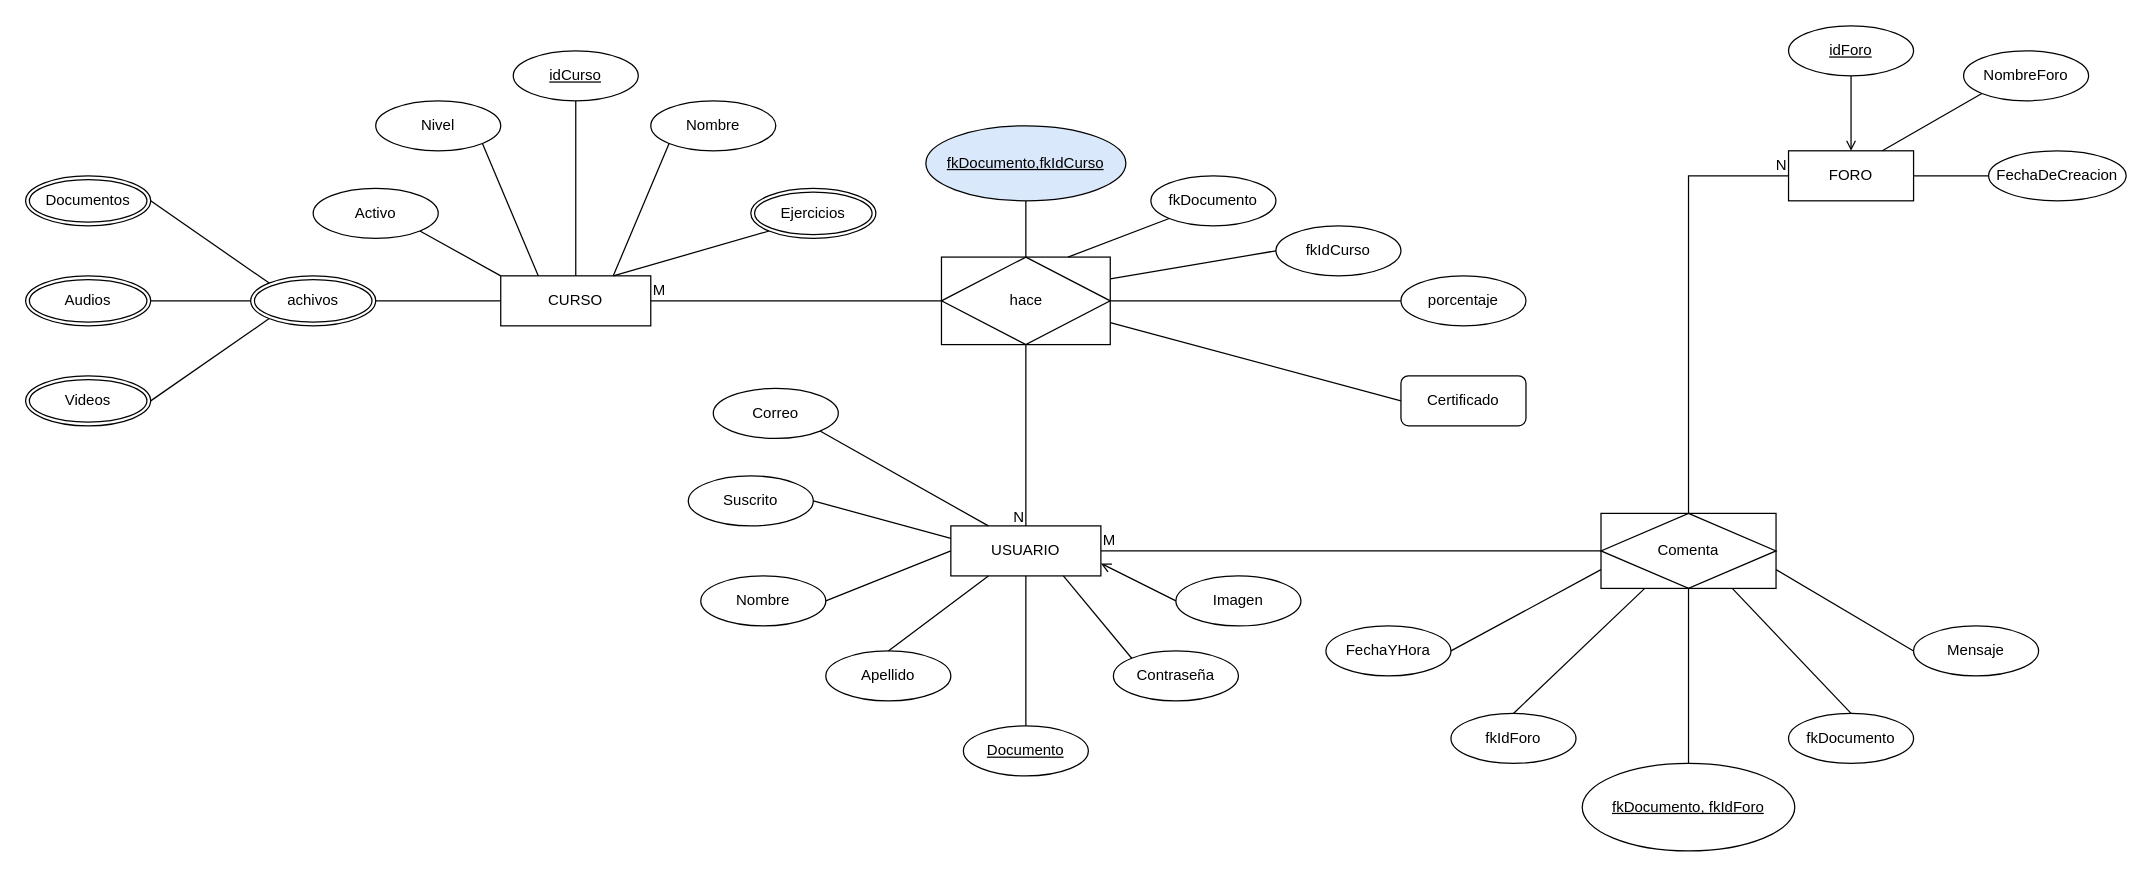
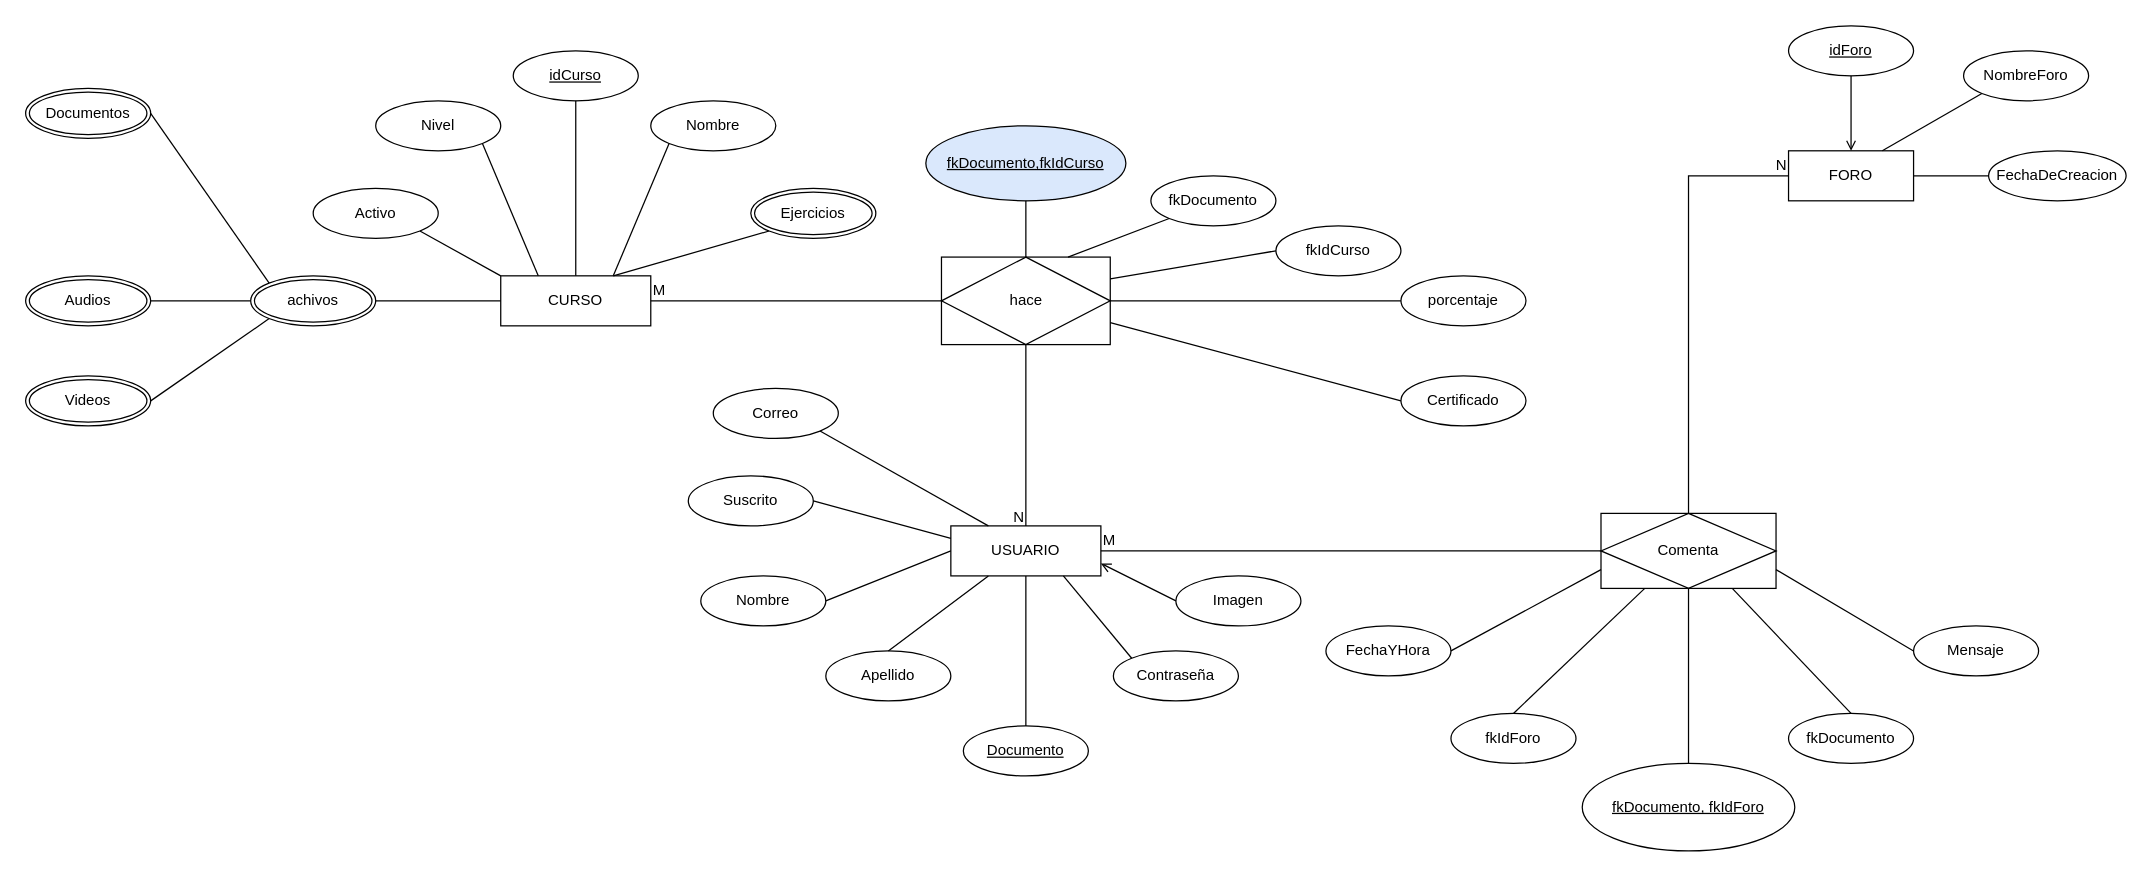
(88, 201) -> (88, 113)
(1463, 401) -> (1463, 401)
